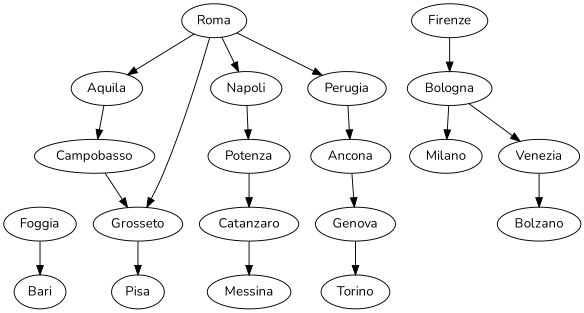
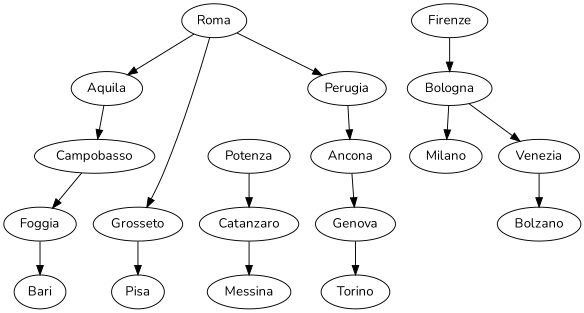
(246, 89) -> none
(114, 186) -> (70, 187)
